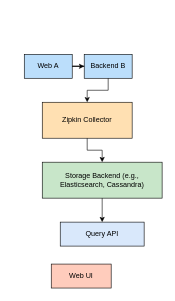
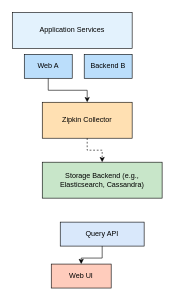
none -> (72, 30)
(80, 66) -> (60, 90)
(105, 90) -> none
(92, 150) -> (92, 150)
(102, 216) -> none
none -> (82, 258)
